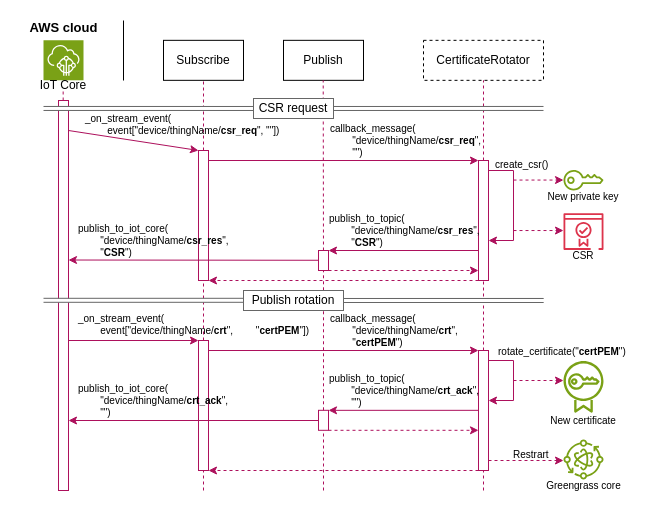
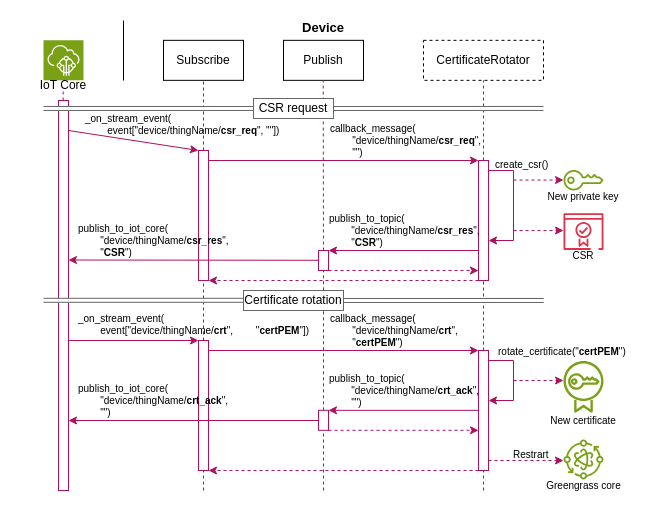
(64, 27) -> none
none -> (324, 27)
(294, 301) -> (294, 301)
